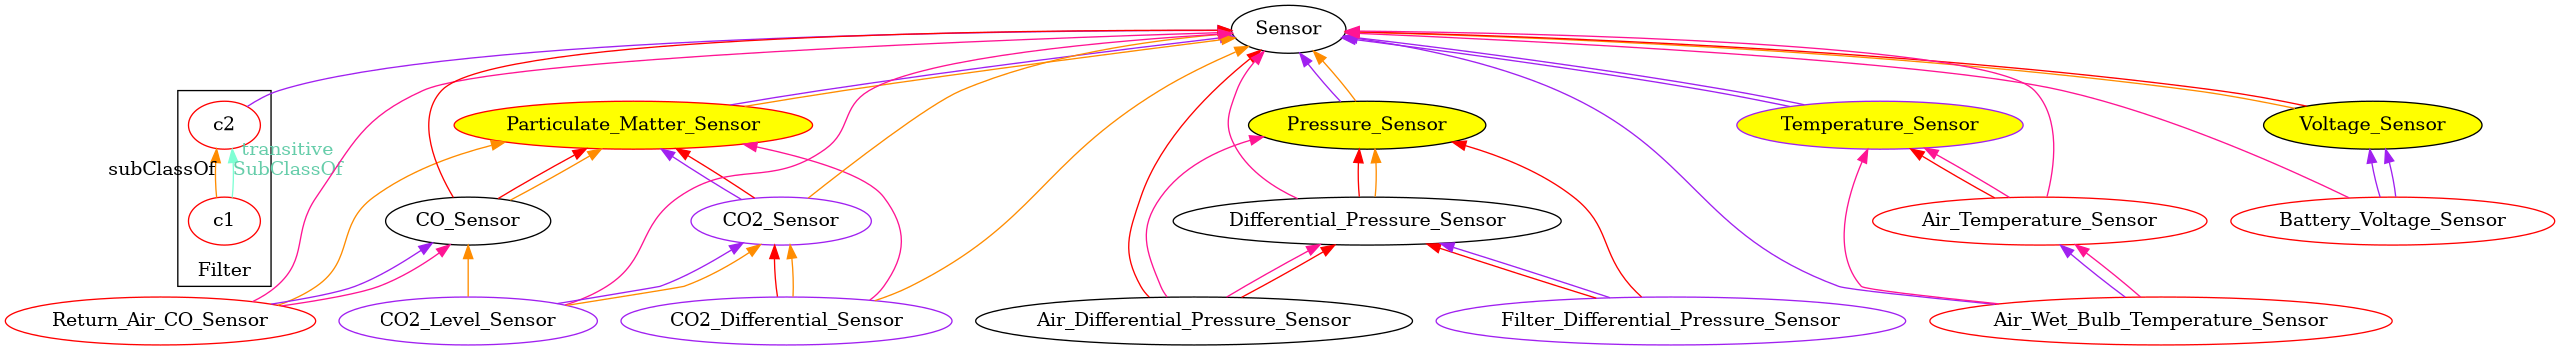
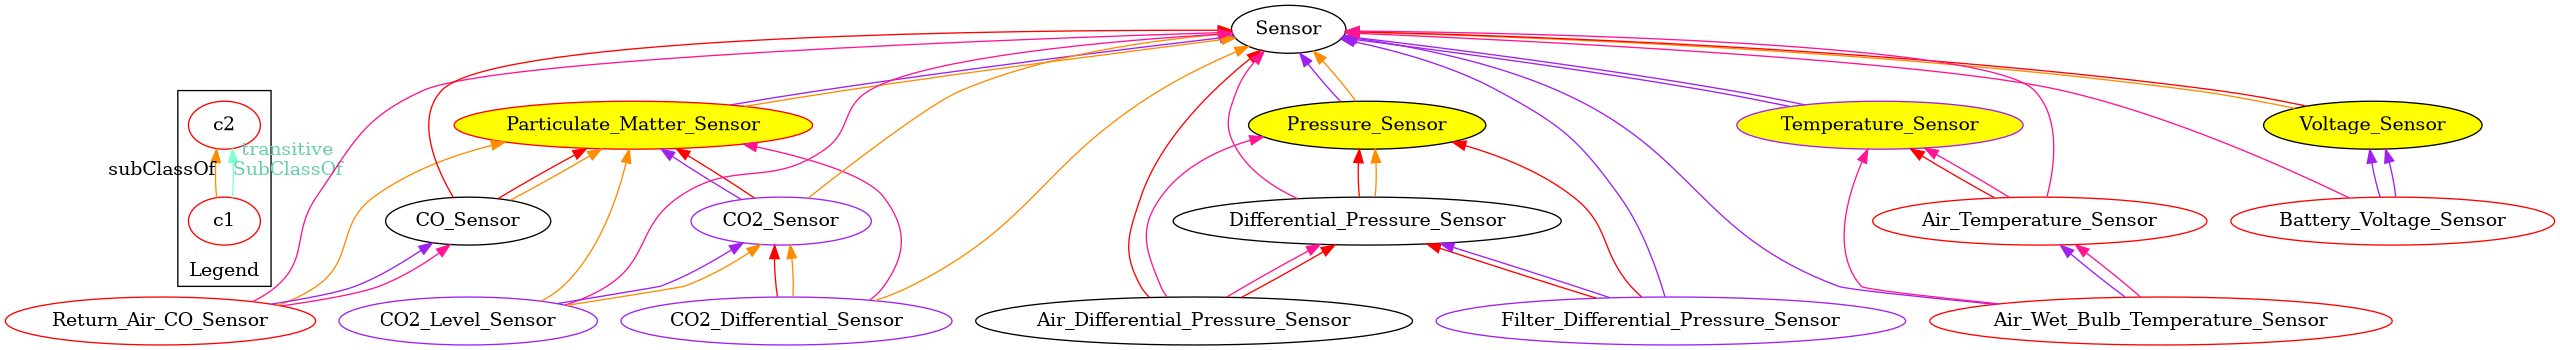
(533, 53) -> (1550, 122)
(224, 271) -> (224, 271)
(468, 278) -> (597, 241)
